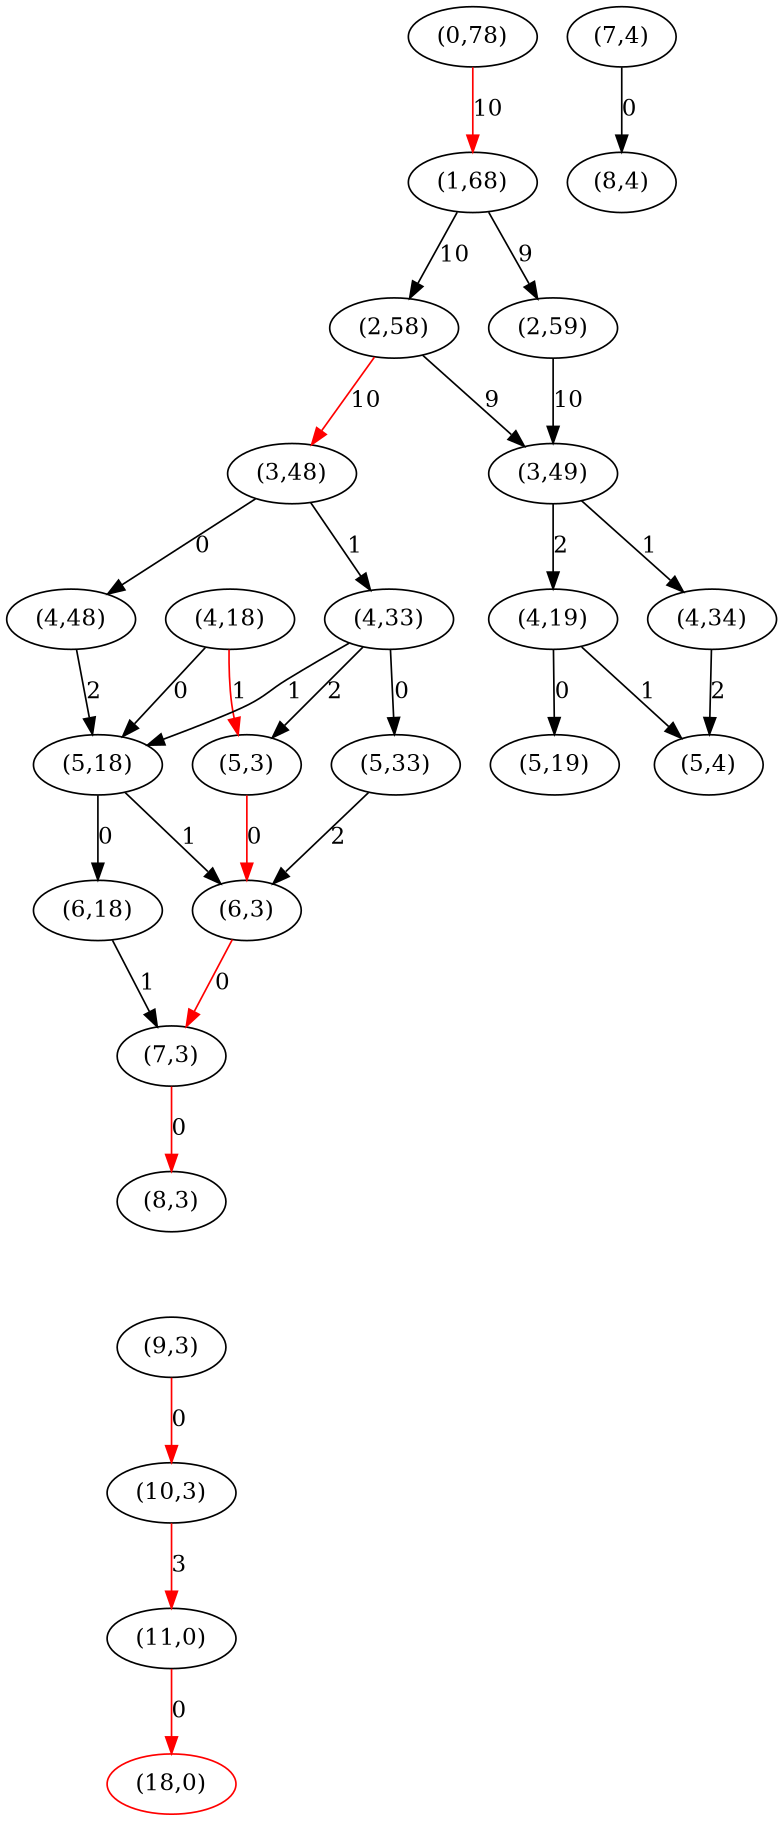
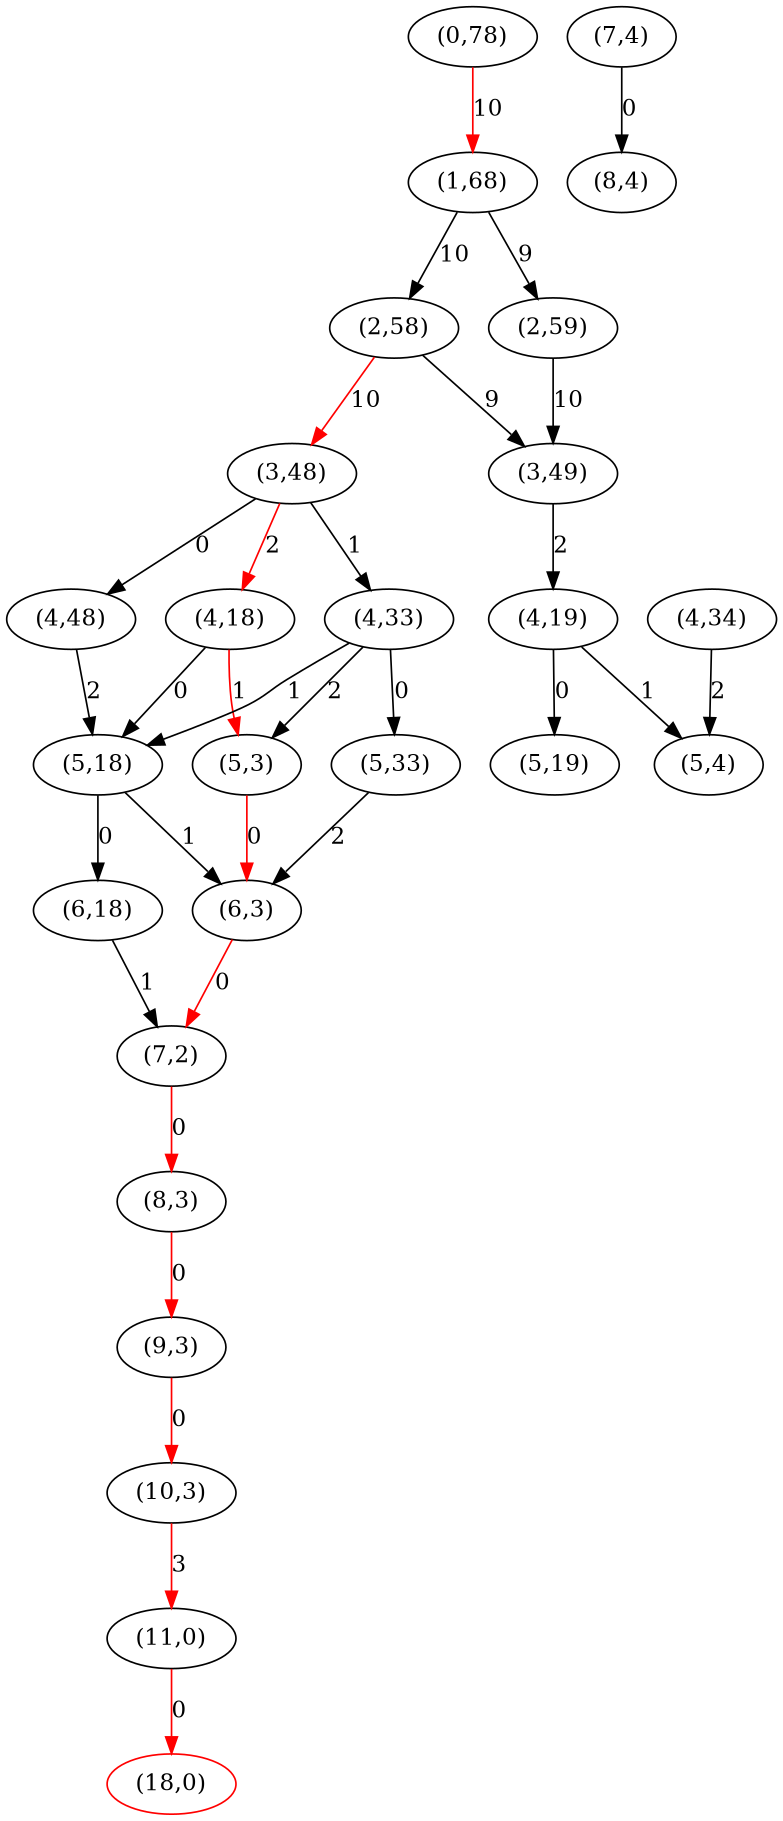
none -> (264, 539)
(626, 540) -> none
(172, 1056) -> (172, 1056)
none -> (172, 1266)
